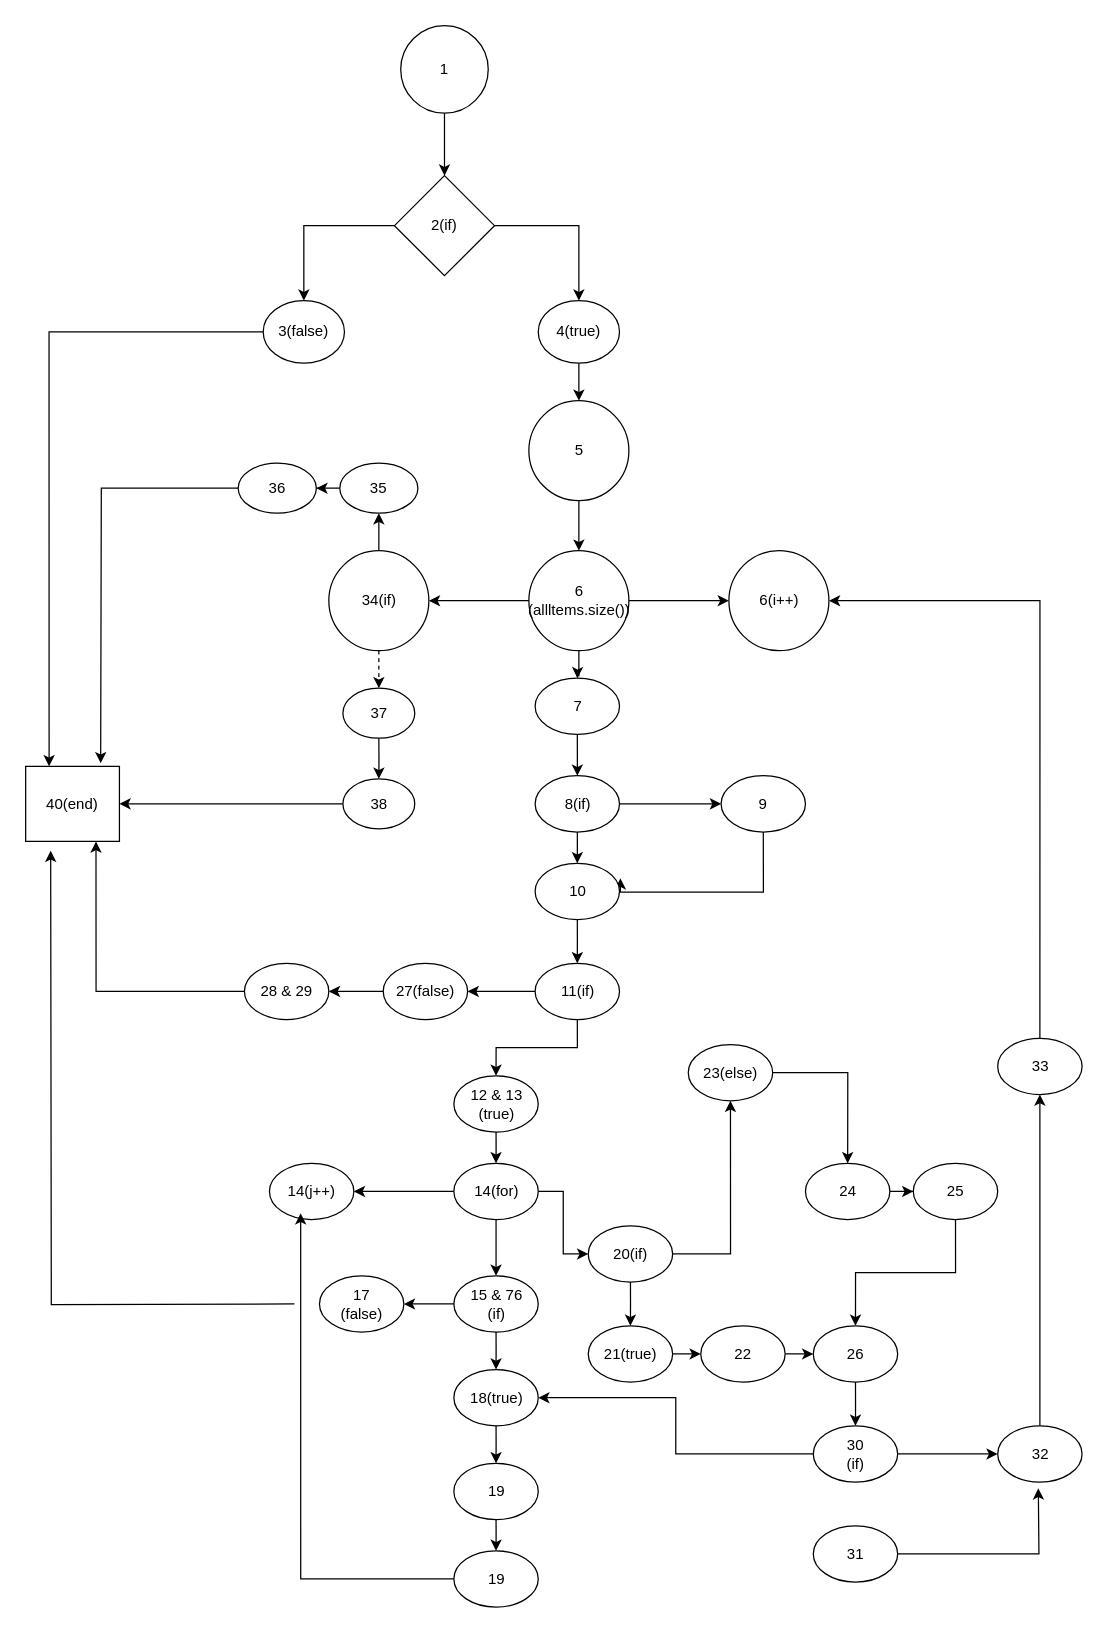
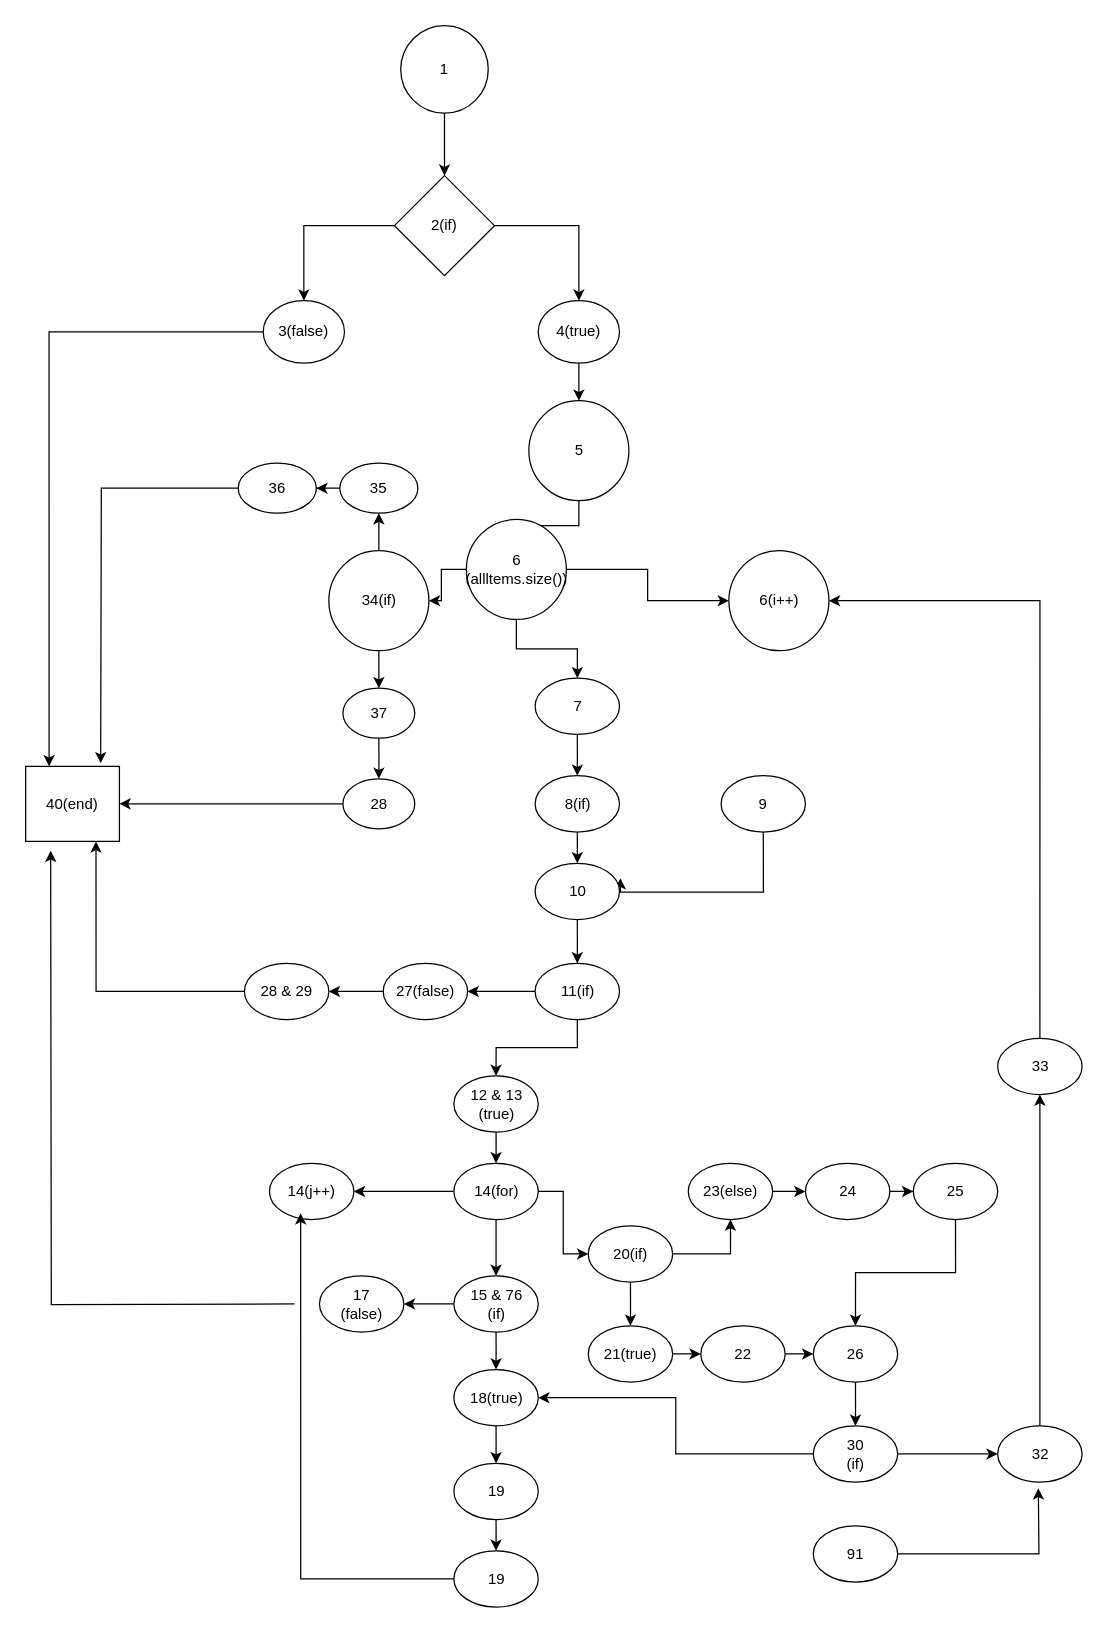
(579, 601) -> (516, 569)
(379, 666) -> (379, 666)
(379, 804) -> (379, 804)
(666, 804) -> none
(730, 1073) -> (730, 1191)
(856, 1554) -> (856, 1554)
